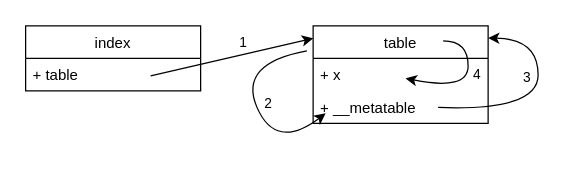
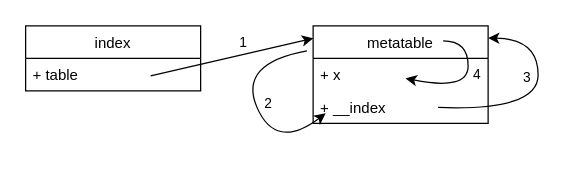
(400, 43) -> (400, 43)
(371, 108) -> (354, 108)
